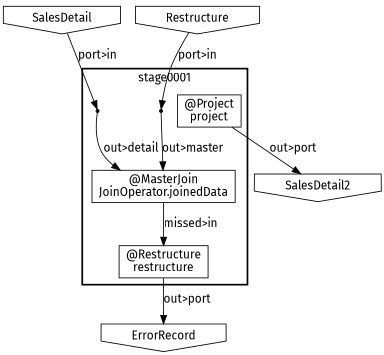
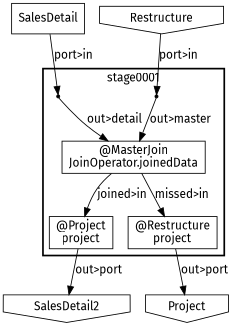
(62, 19) -> (48, 19)
none -> (97, 189)
(164, 262) -> (173, 233)
(164, 336) -> (187, 307)
